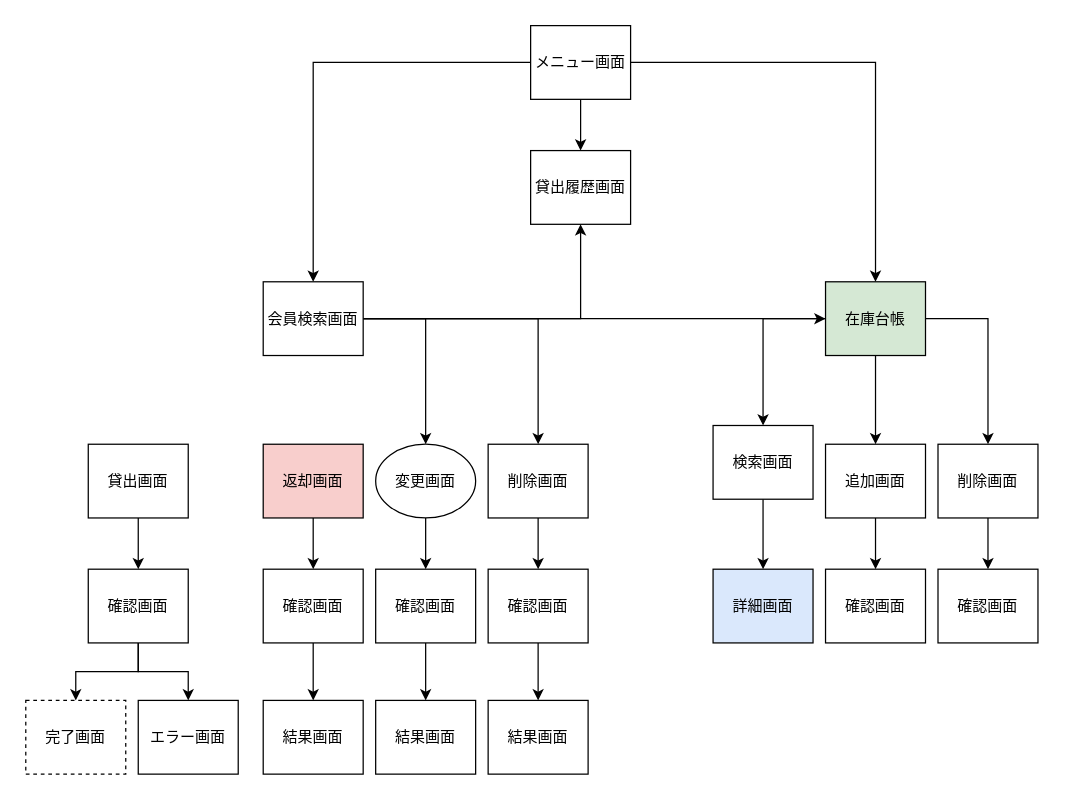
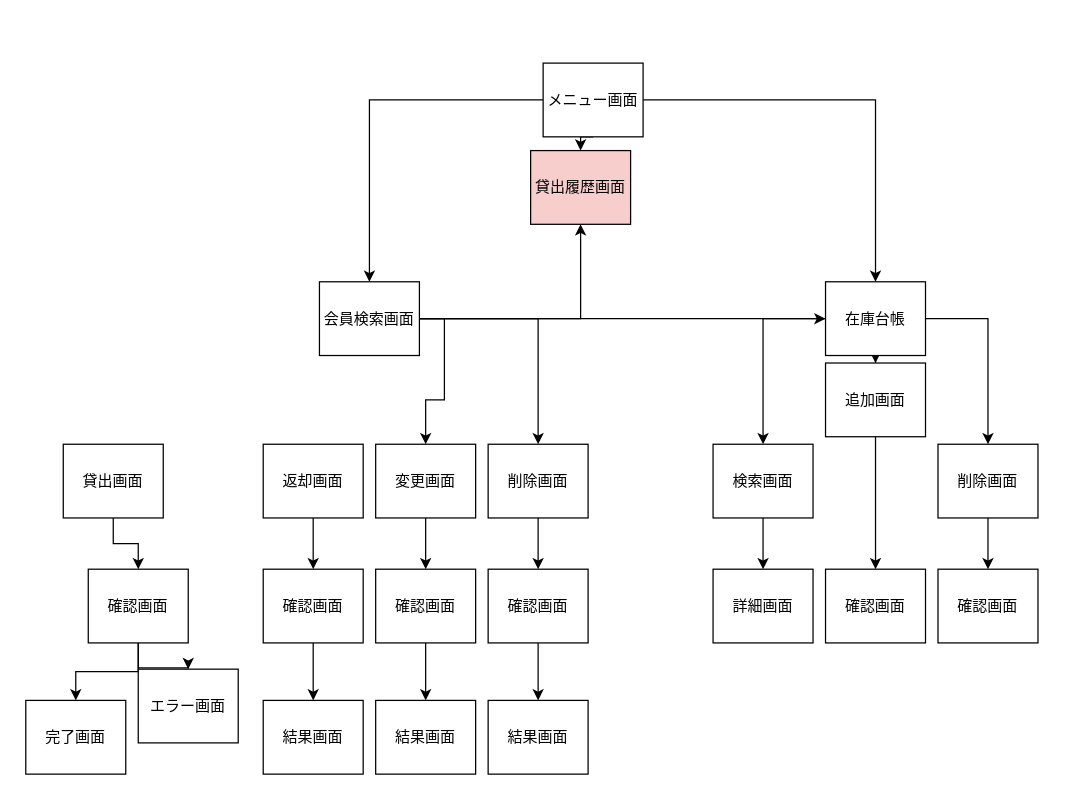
(581, 63) -> (593, 100)
(581, 188) -> (581, 188)
(313, 319) -> (369, 319)
(876, 319) -> (876, 319)
(763, 463) -> (763, 481)
(138, 481) -> (113, 481)
(313, 481) -> (313, 481)
(426, 481) -> (426, 481)
(876, 481) -> (876, 400)
(763, 606) -> (763, 606)
(76, 738) -> (76, 738)
(188, 738) -> (188, 706)
